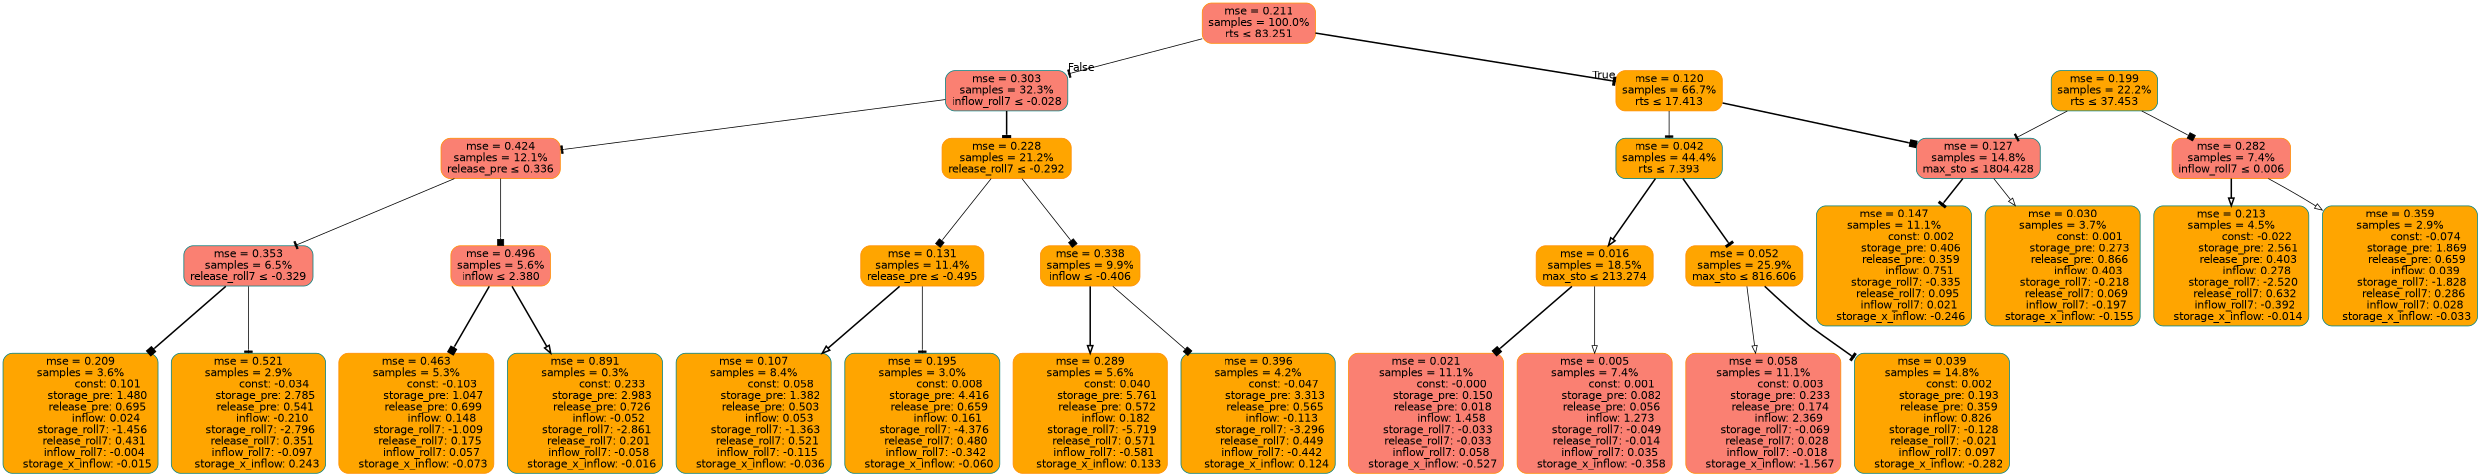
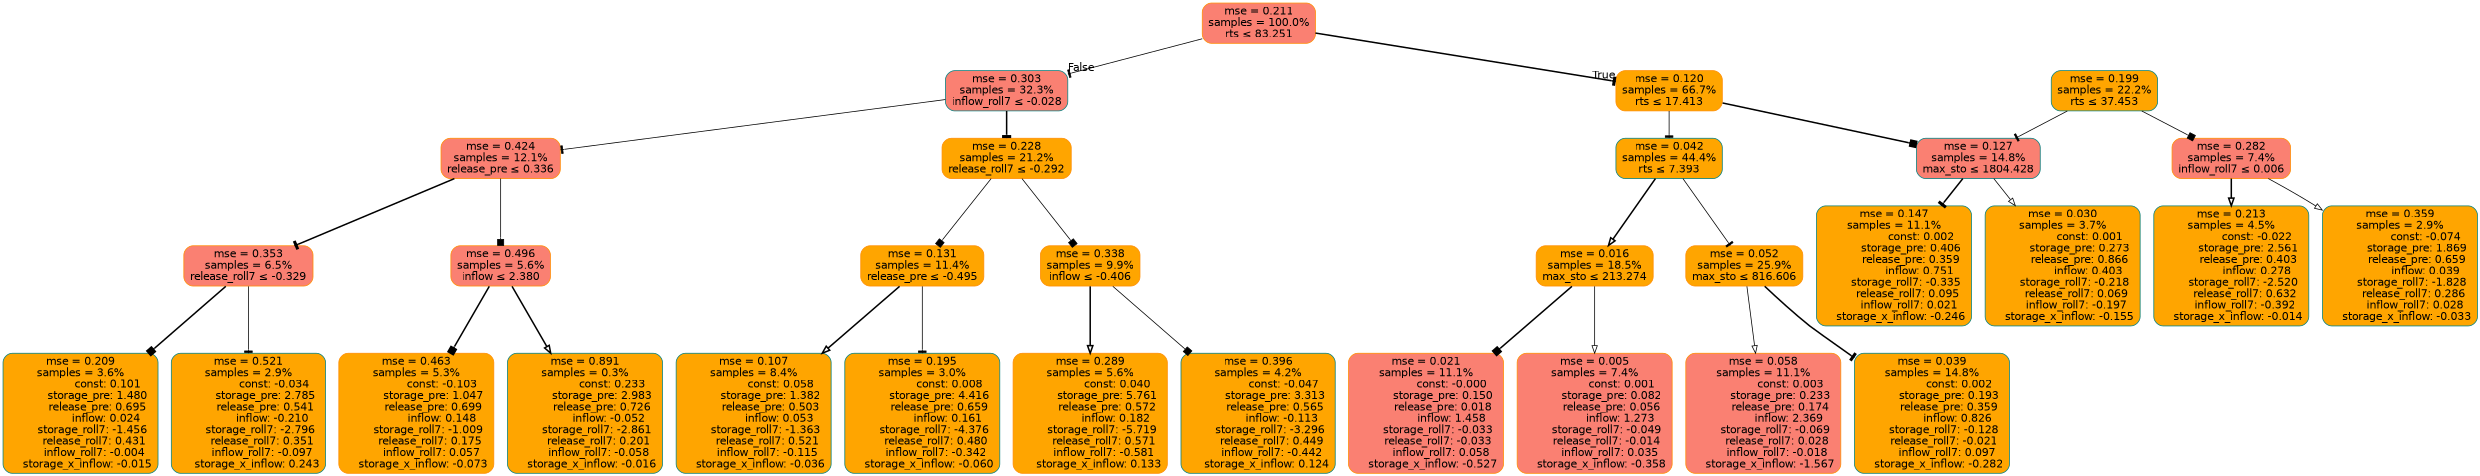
(1705, 210) -> (1705, 210)
(376, 211) -> (376, 211)
(248, 266) -> (248, 266)
